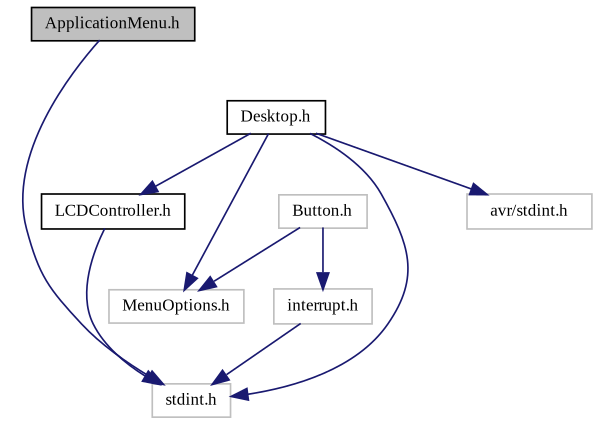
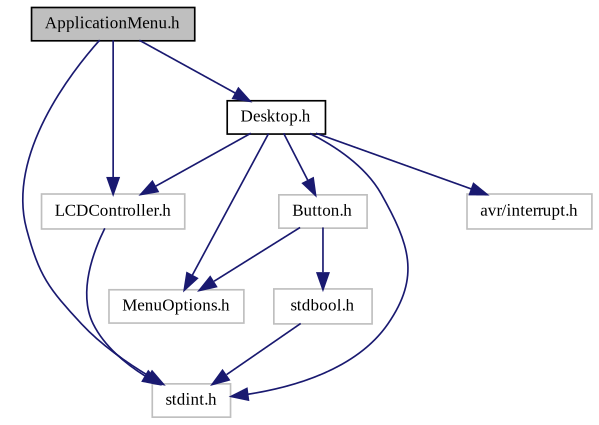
none -> (187, 67)
none -> (113, 109)
none -> (296, 157)
(113, 211) -> (113, 211)
(529, 211) -> (529, 211)
(323, 306) -> (323, 306)
